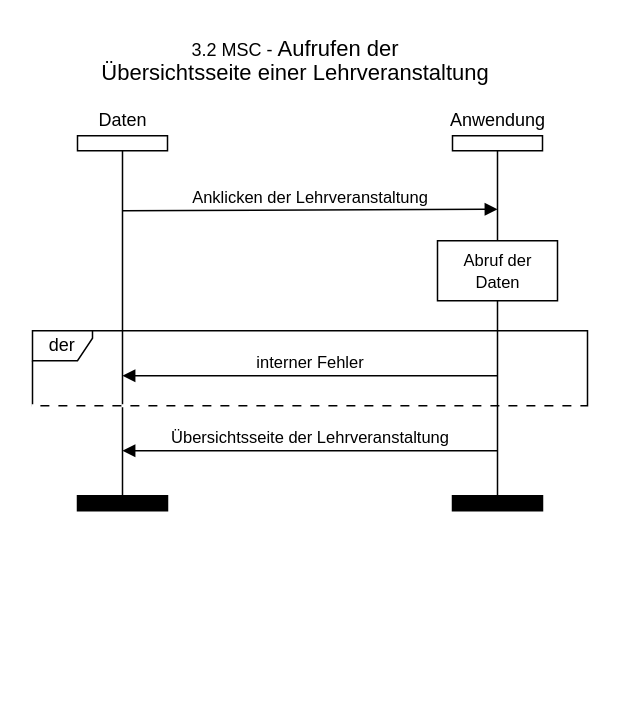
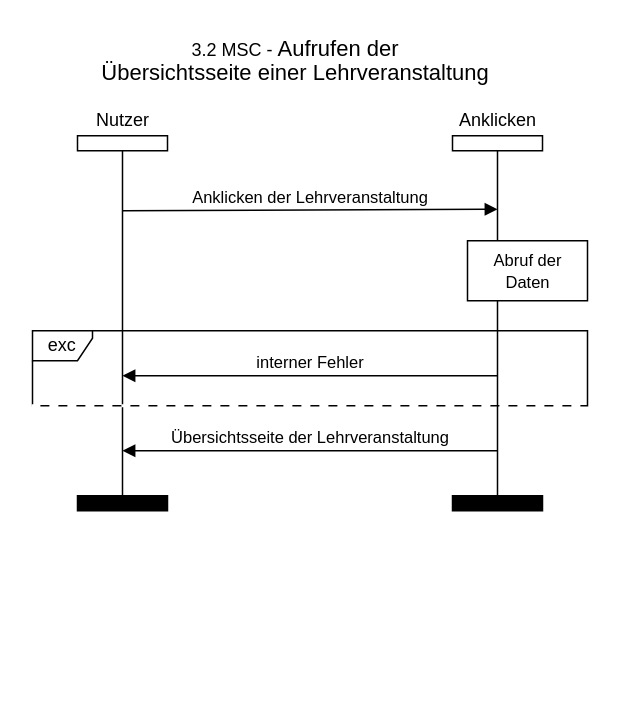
(123, 121) -> (123, 121)
(498, 121) -> (498, 121)
(497, 271) -> (527, 271)
(62, 346) -> (62, 346)
